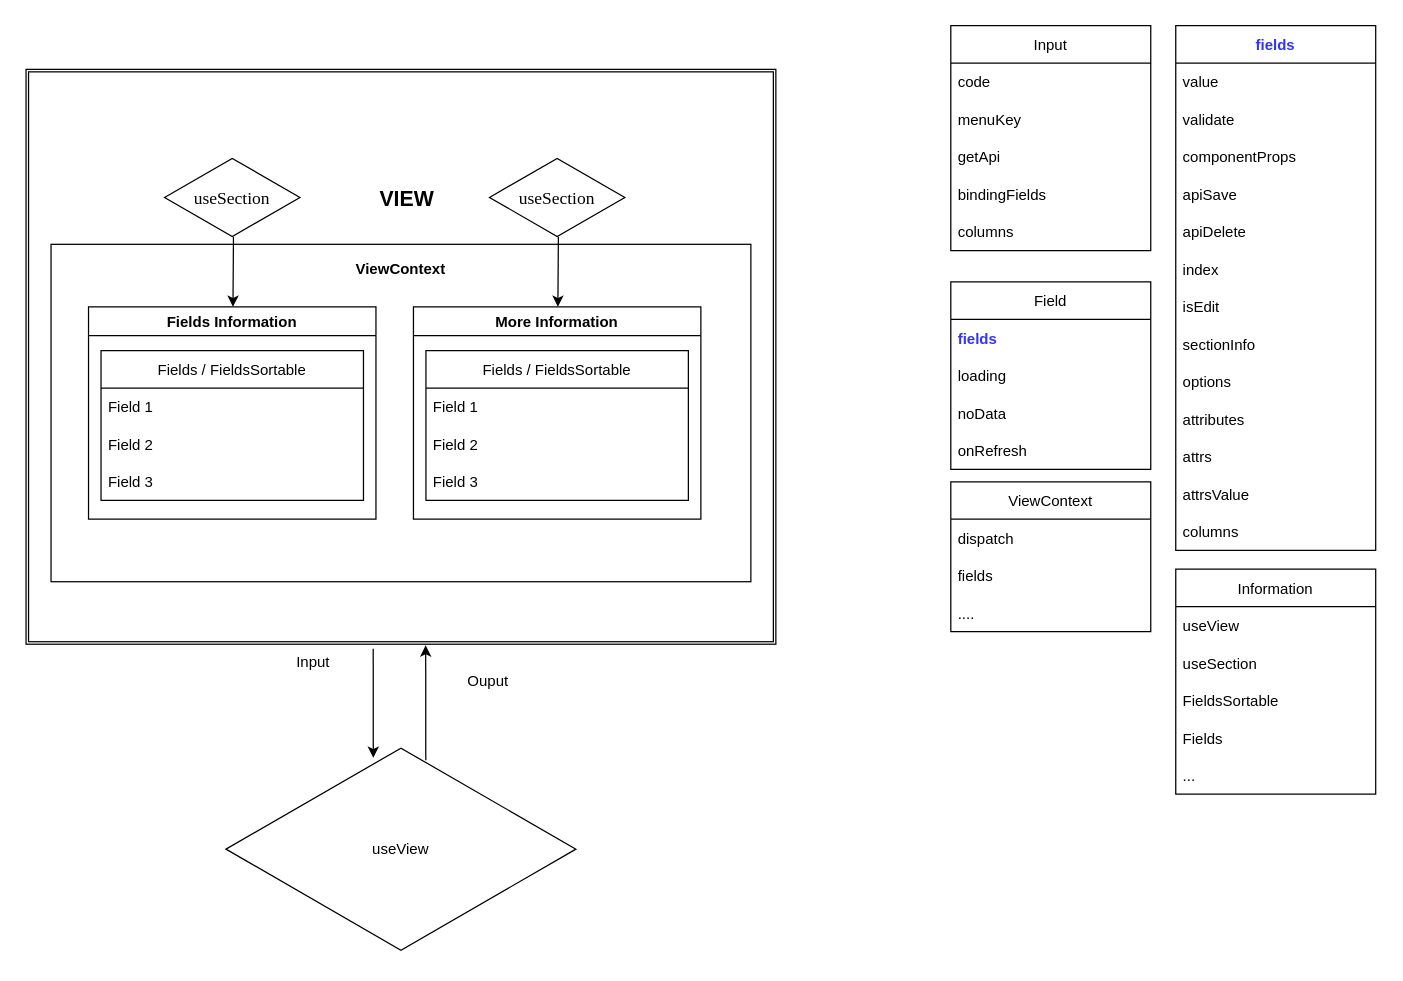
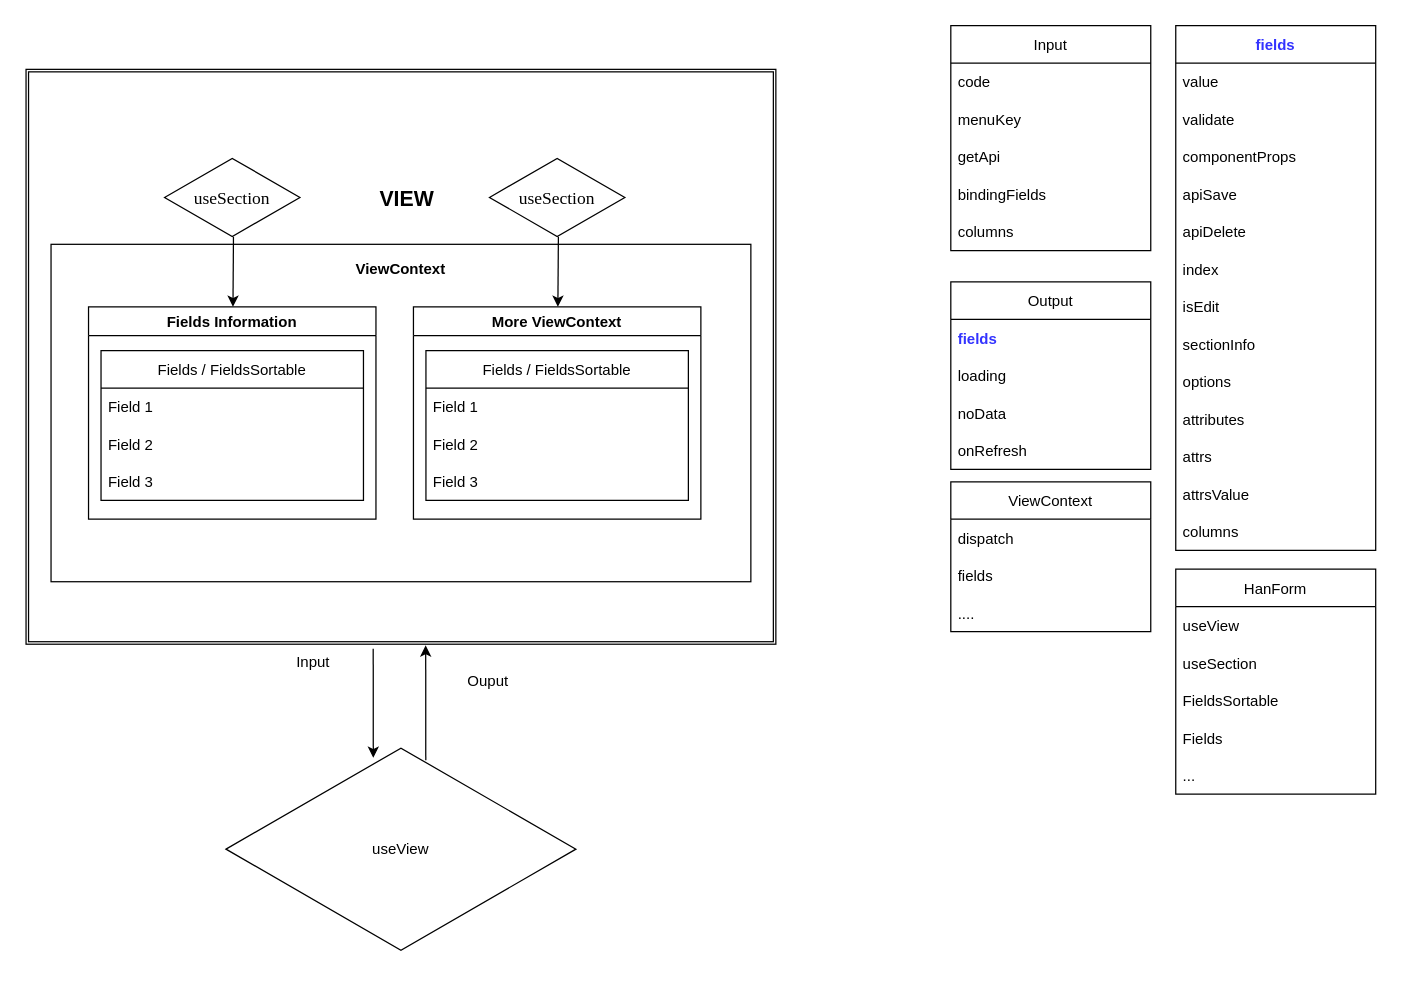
(1050, 301) -> (1050, 301)
(556, 322) -> (556, 322)
(1275, 589) -> (1275, 589)
